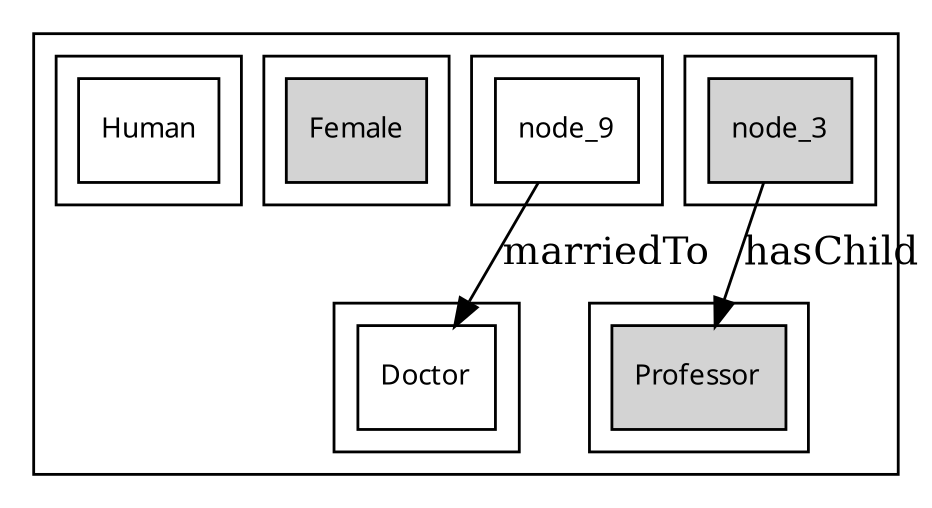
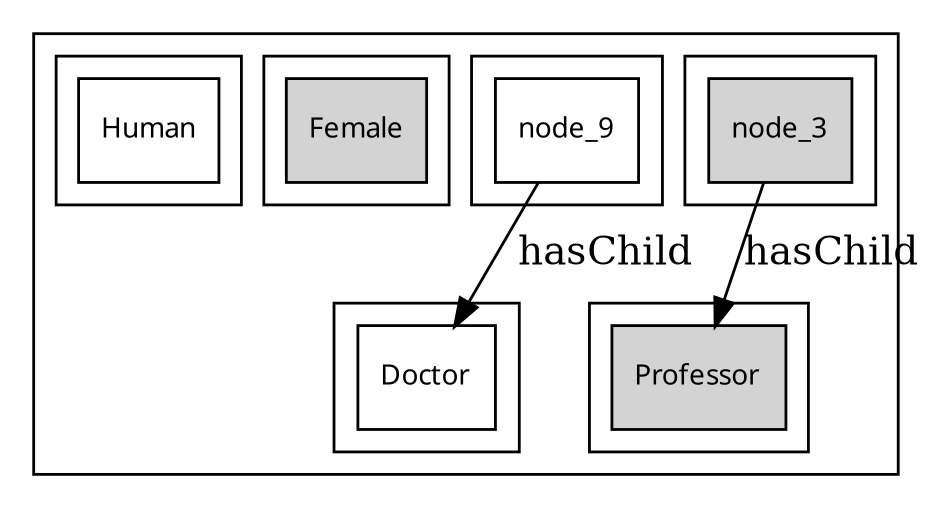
(606, 254) -> (606, 254)
